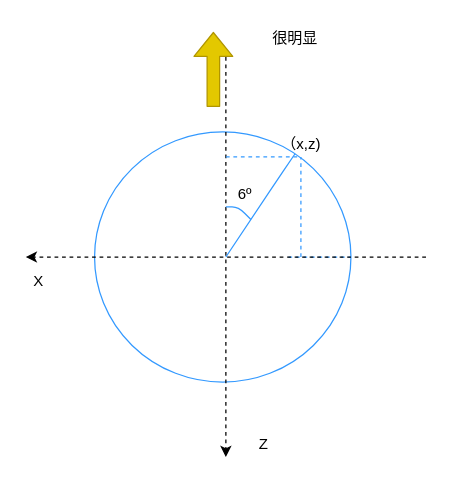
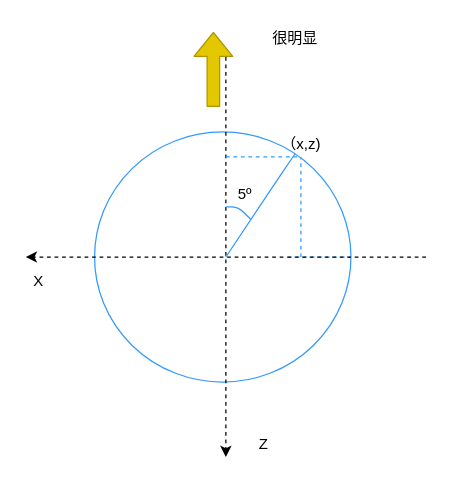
(245, 194) -> (245, 194)
